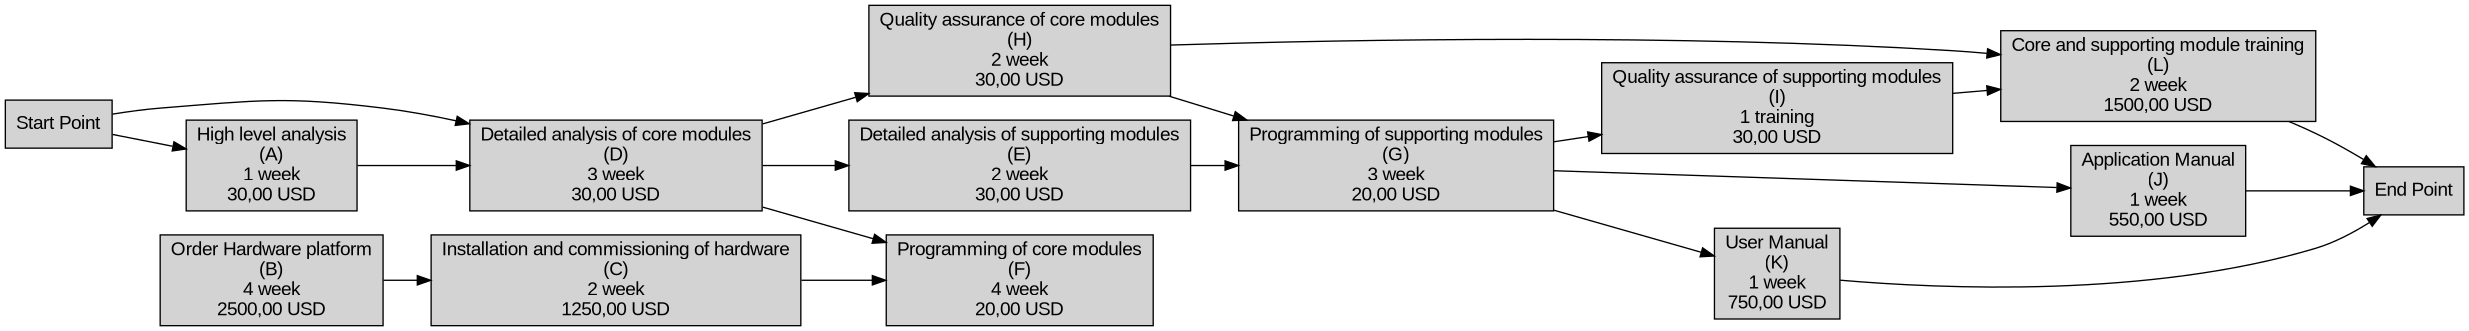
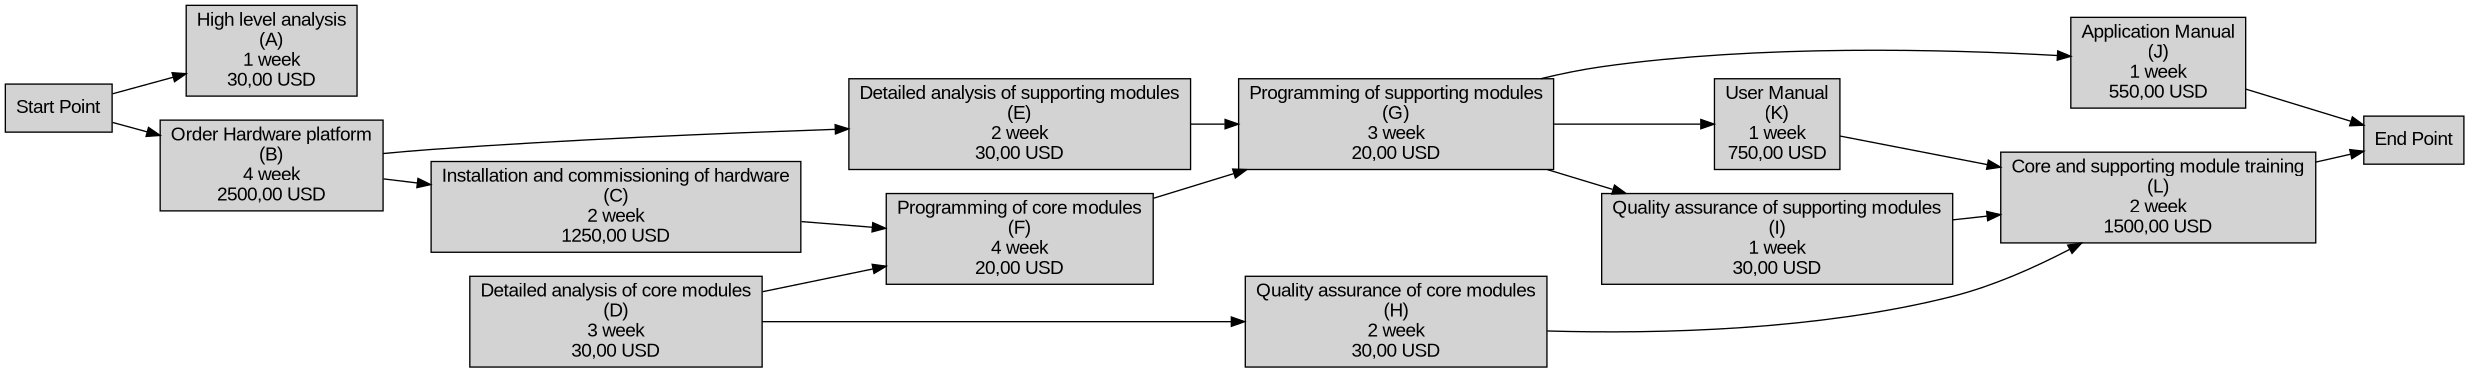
(285, 101) -> (130, 127)
(1201, 106) -> (1194, 186)
(1777, 108) -> (1777, 239)
(407, 166) -> none
(799, 166) -> (609, 139)
(2109, 283) -> (1914, 150)
